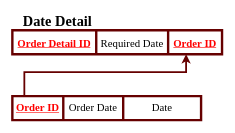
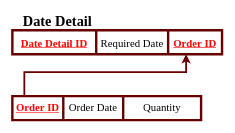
(54, 42) -> (54, 42)
(162, 108) -> (162, 108)
